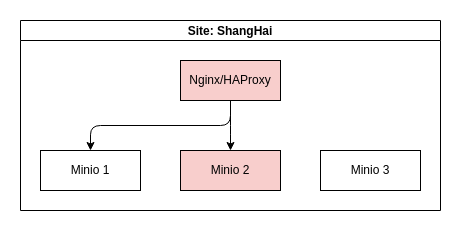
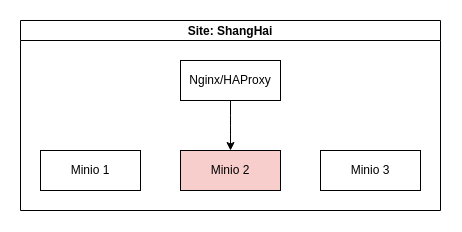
(231, 81) -> (231, 81)
(154, 126) -> none
